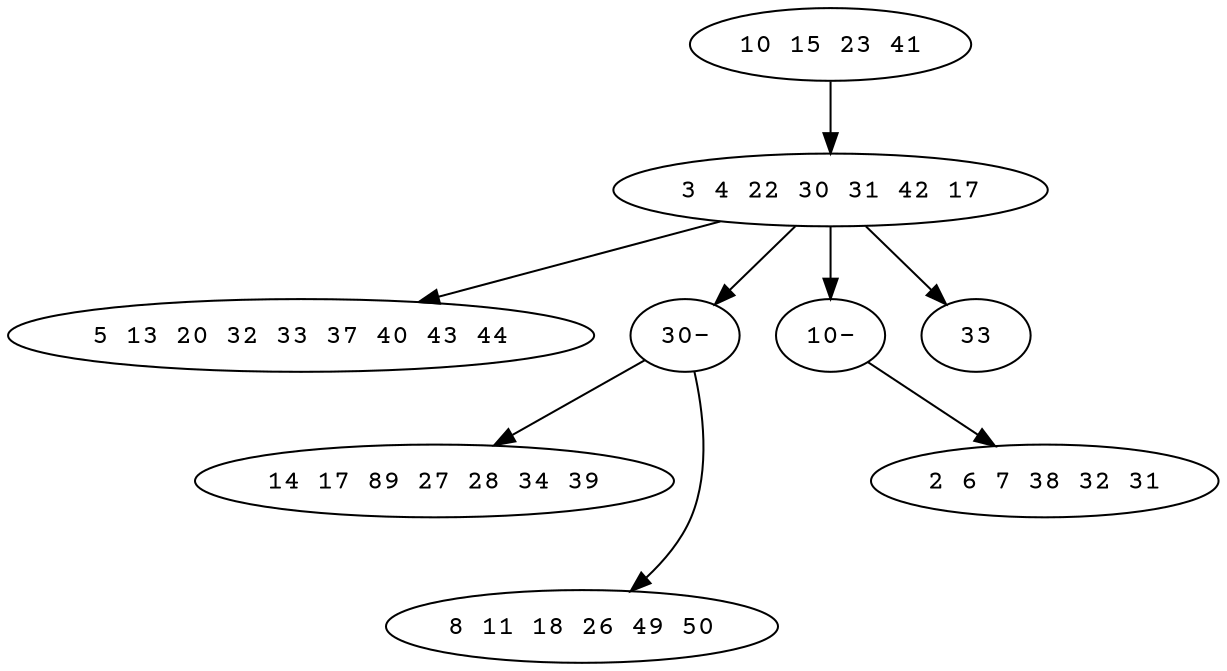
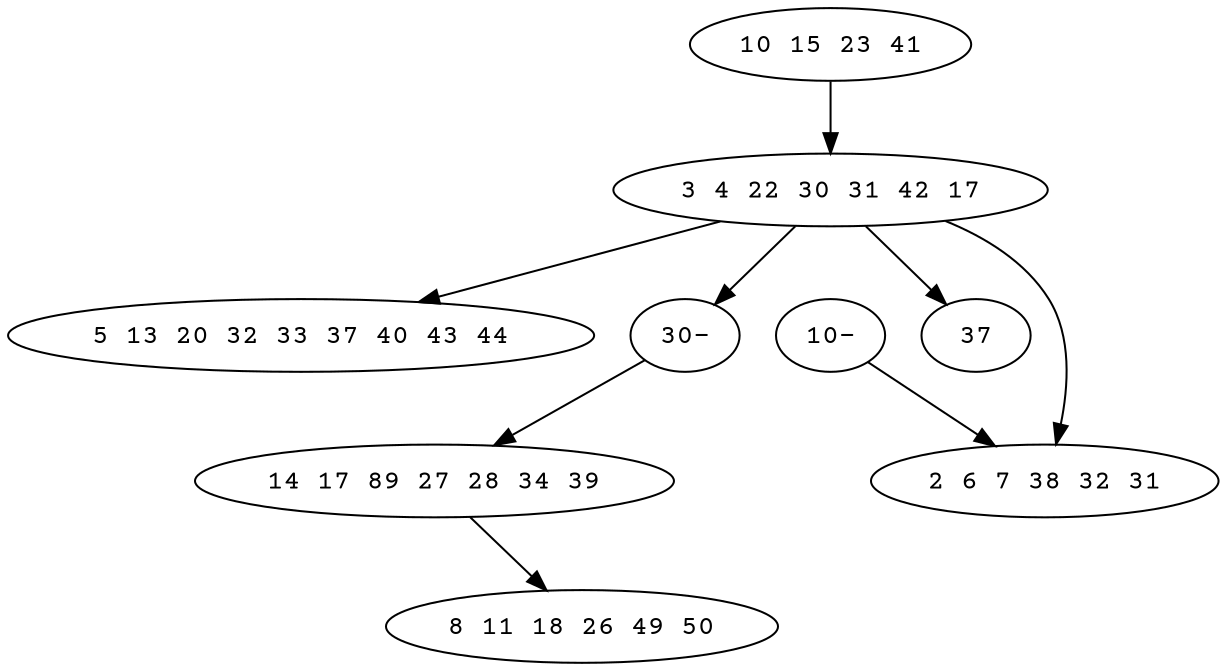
(831, 253) -> (1048, 298)
(976, 335) -> (976, 335)
(701, 482) -> (501, 547)
